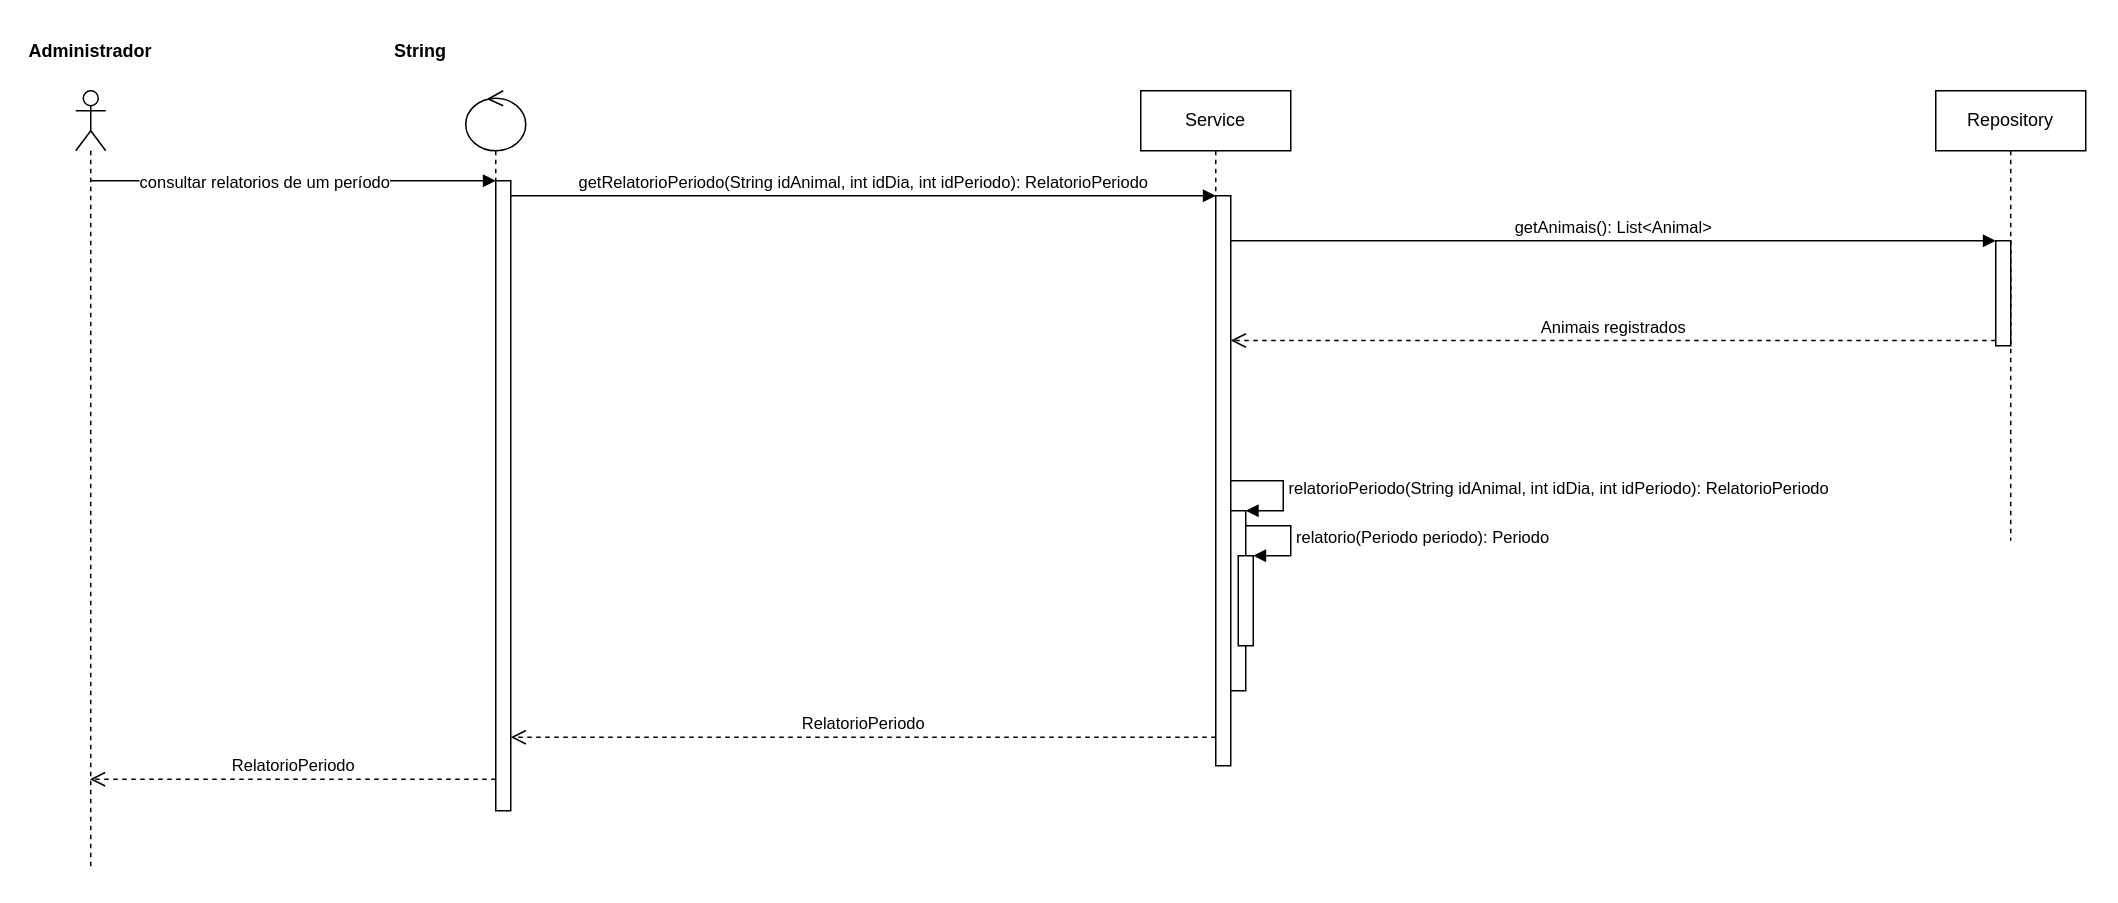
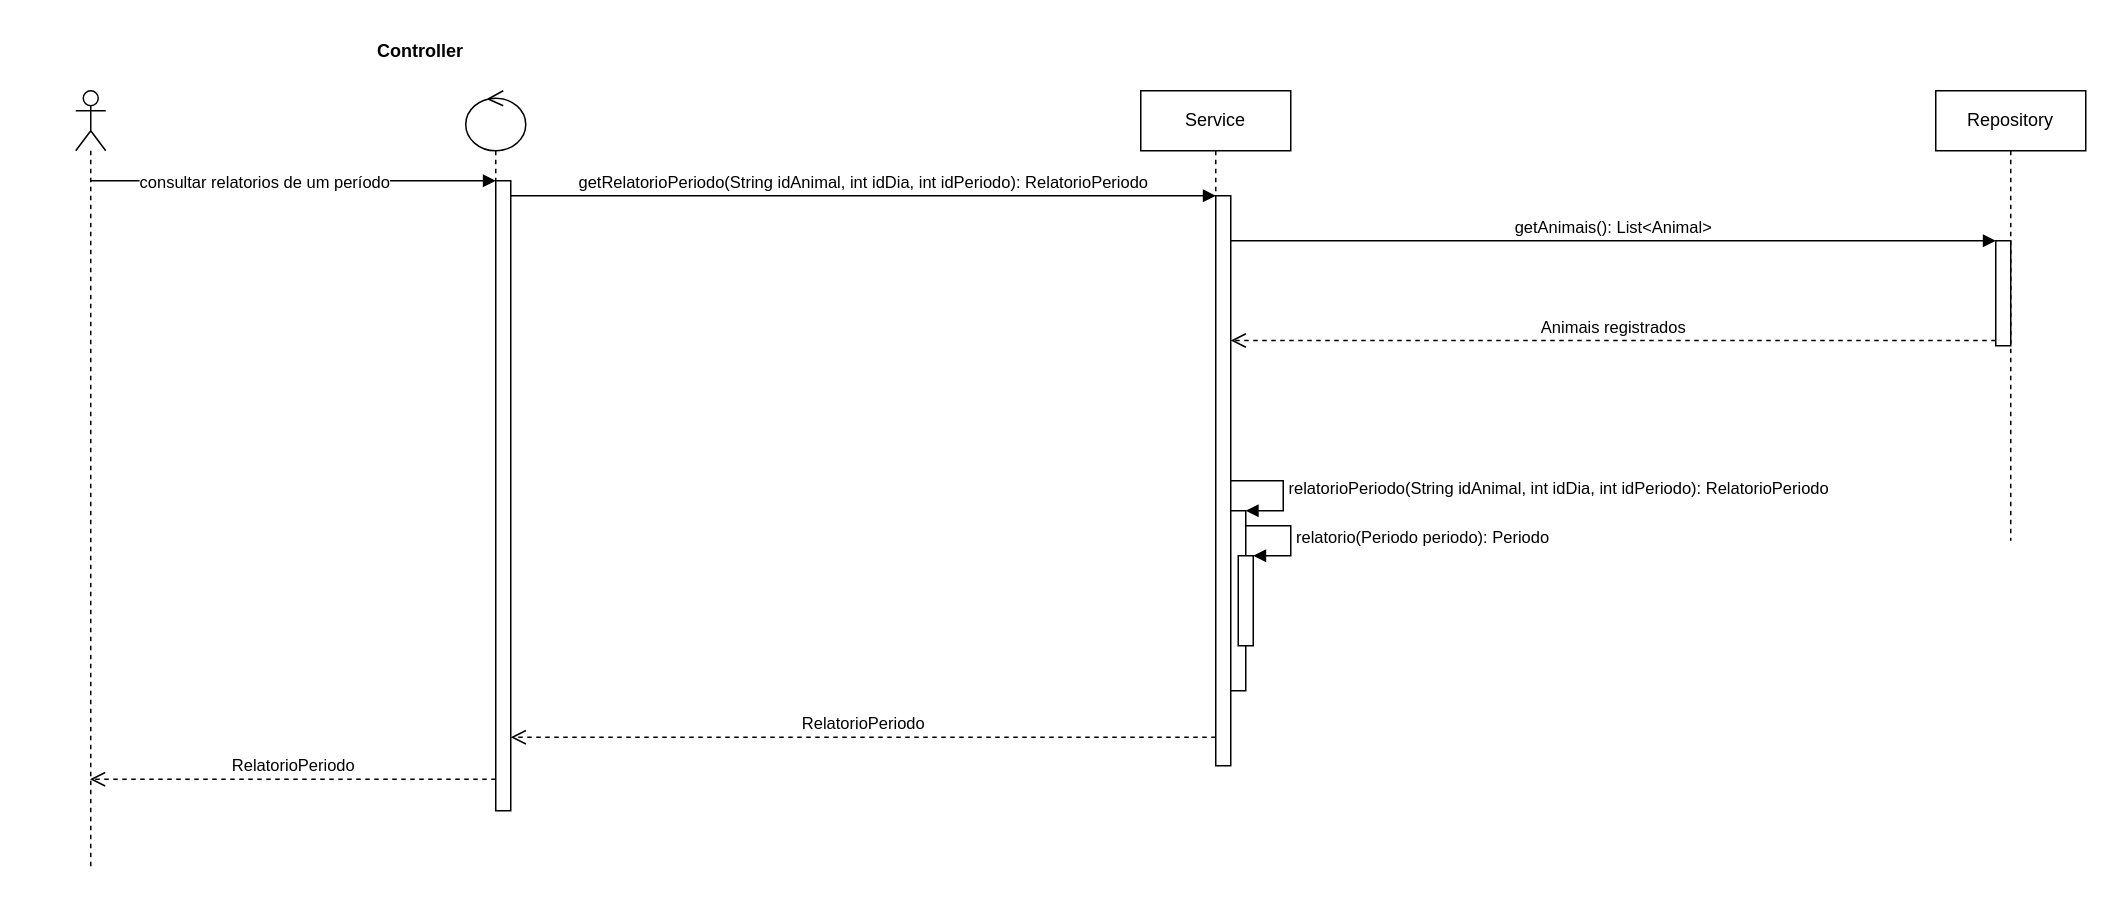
(91, 50) -> none
(420, 51) -> (420, 51)
